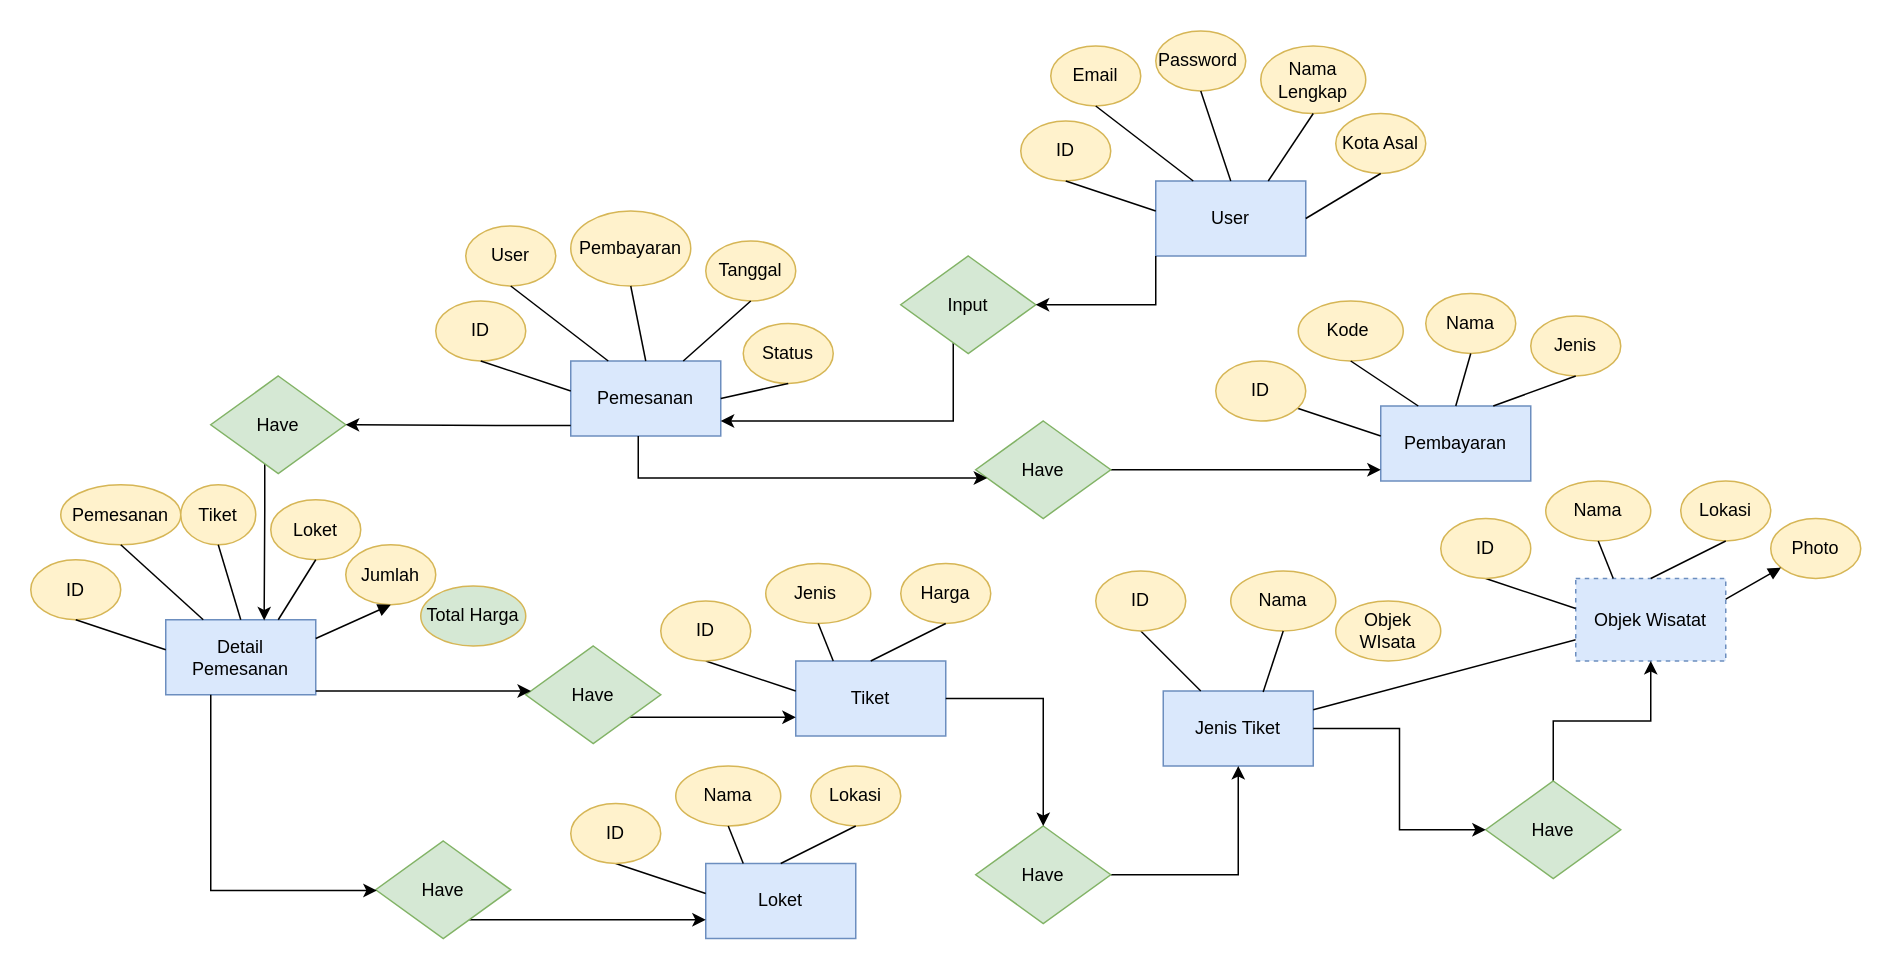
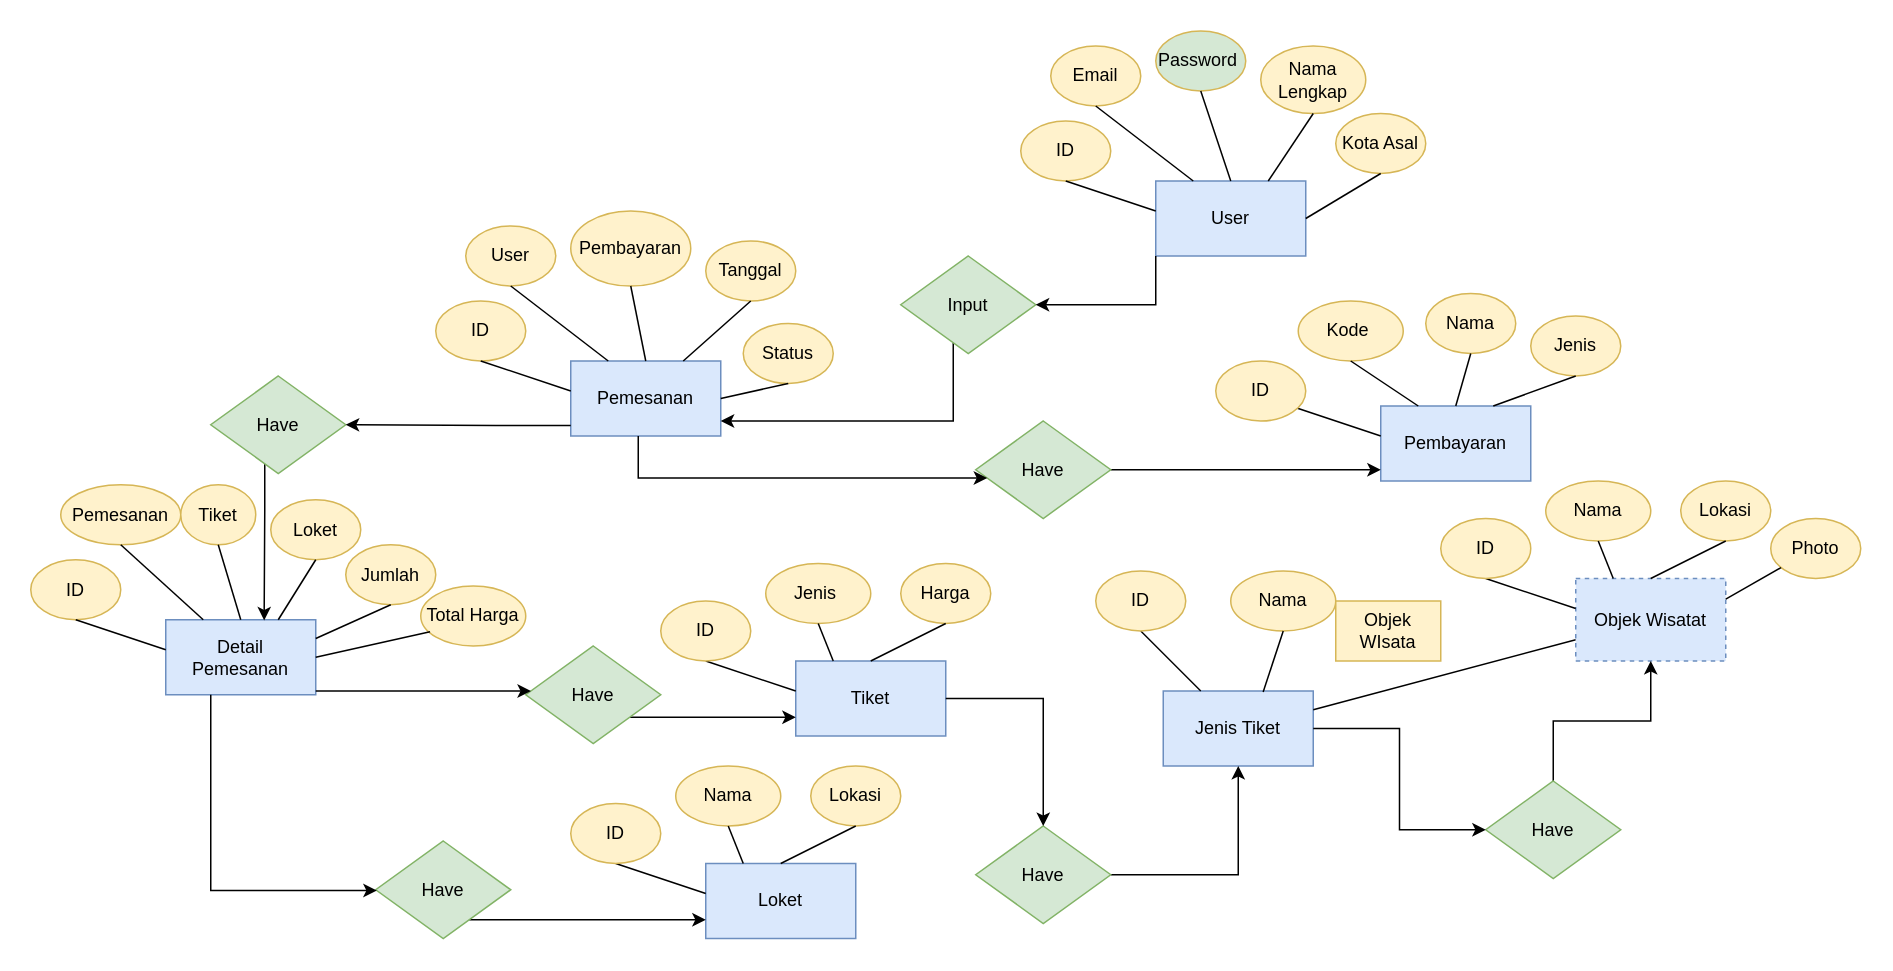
(1201, 61) -> (1201, 61)
(1769, 574) -> (1774, 571)
(379, 610) -> (383, 608)
(473, 616) -> (473, 616)
(1388, 631) -> (1388, 631)
none -> (372, 644)
